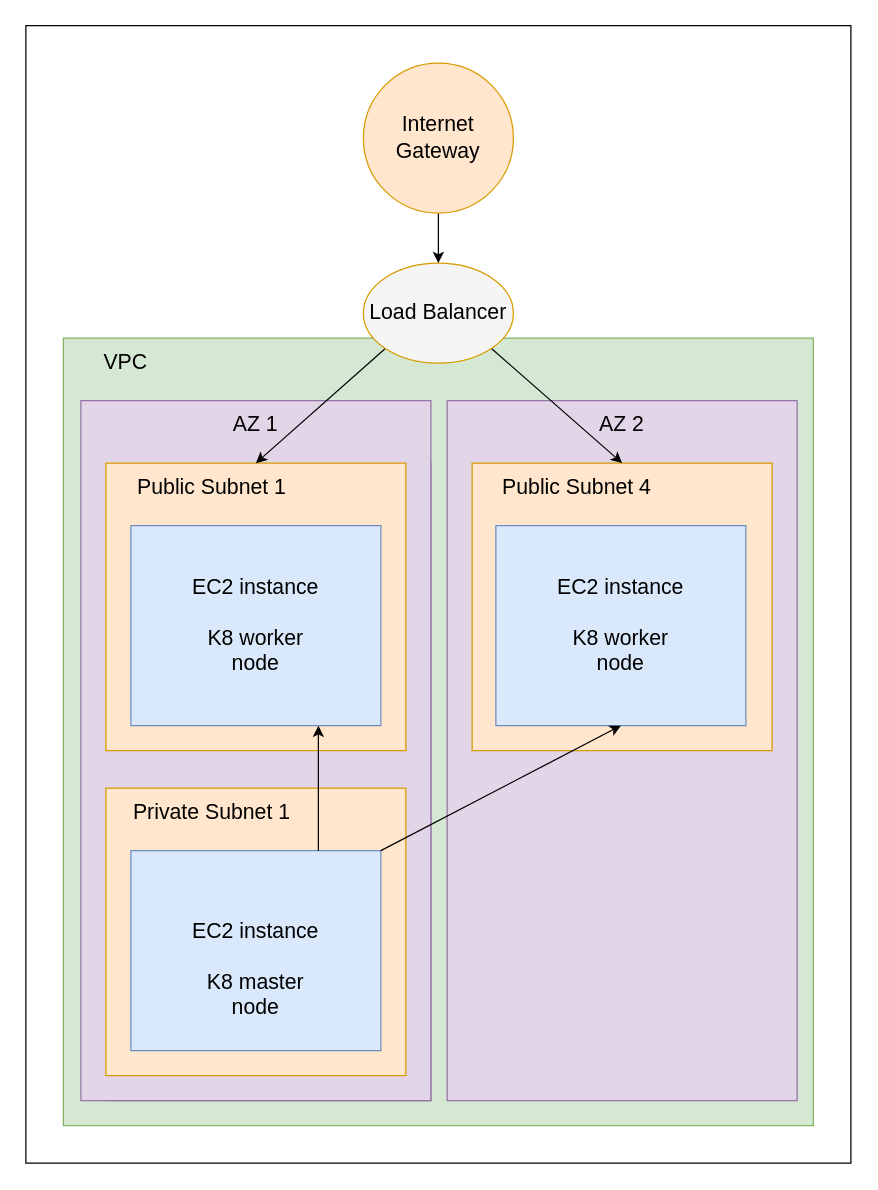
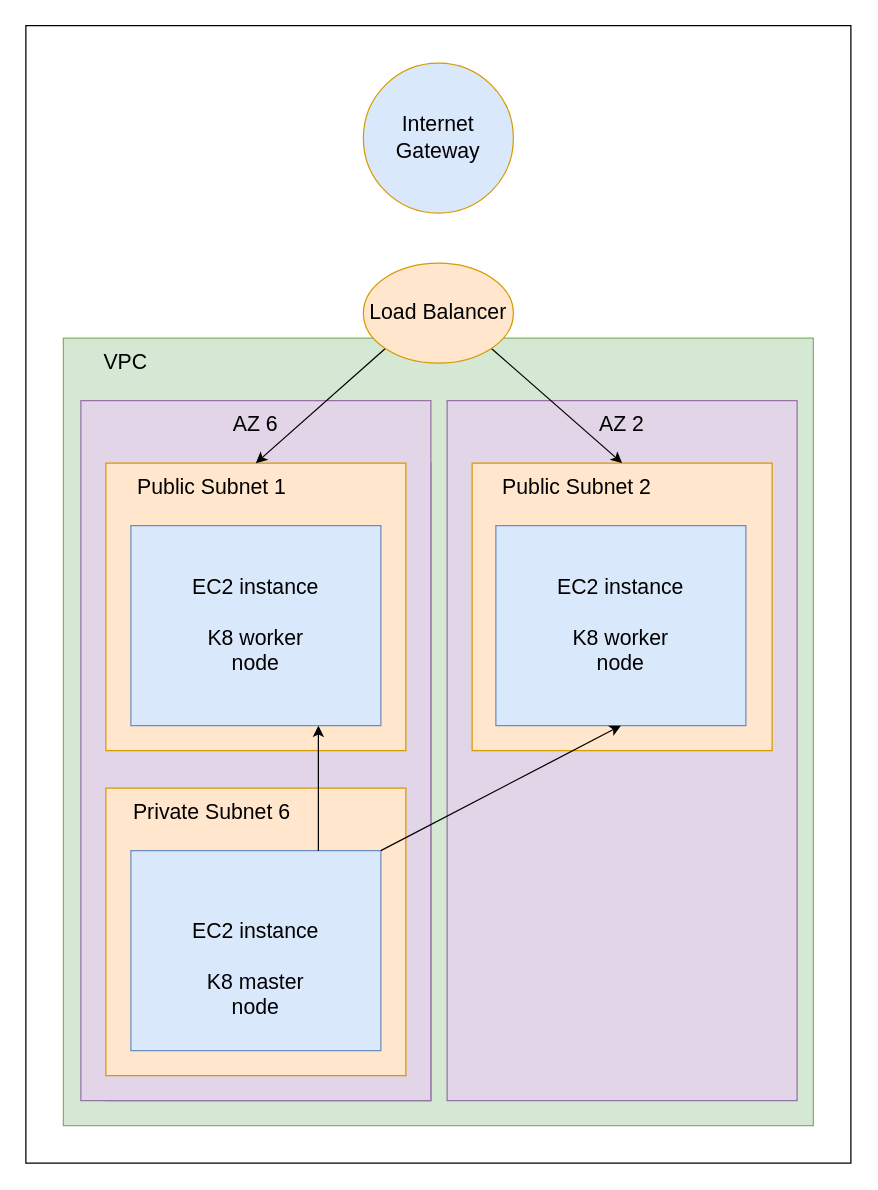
(438, 138) -> (438, 138)
(438, 234) -> none
(438, 313) -> (438, 313)
(256, 426) -> (256, 426)
(577, 488) -> (577, 488)
(212, 813) -> (212, 813)
